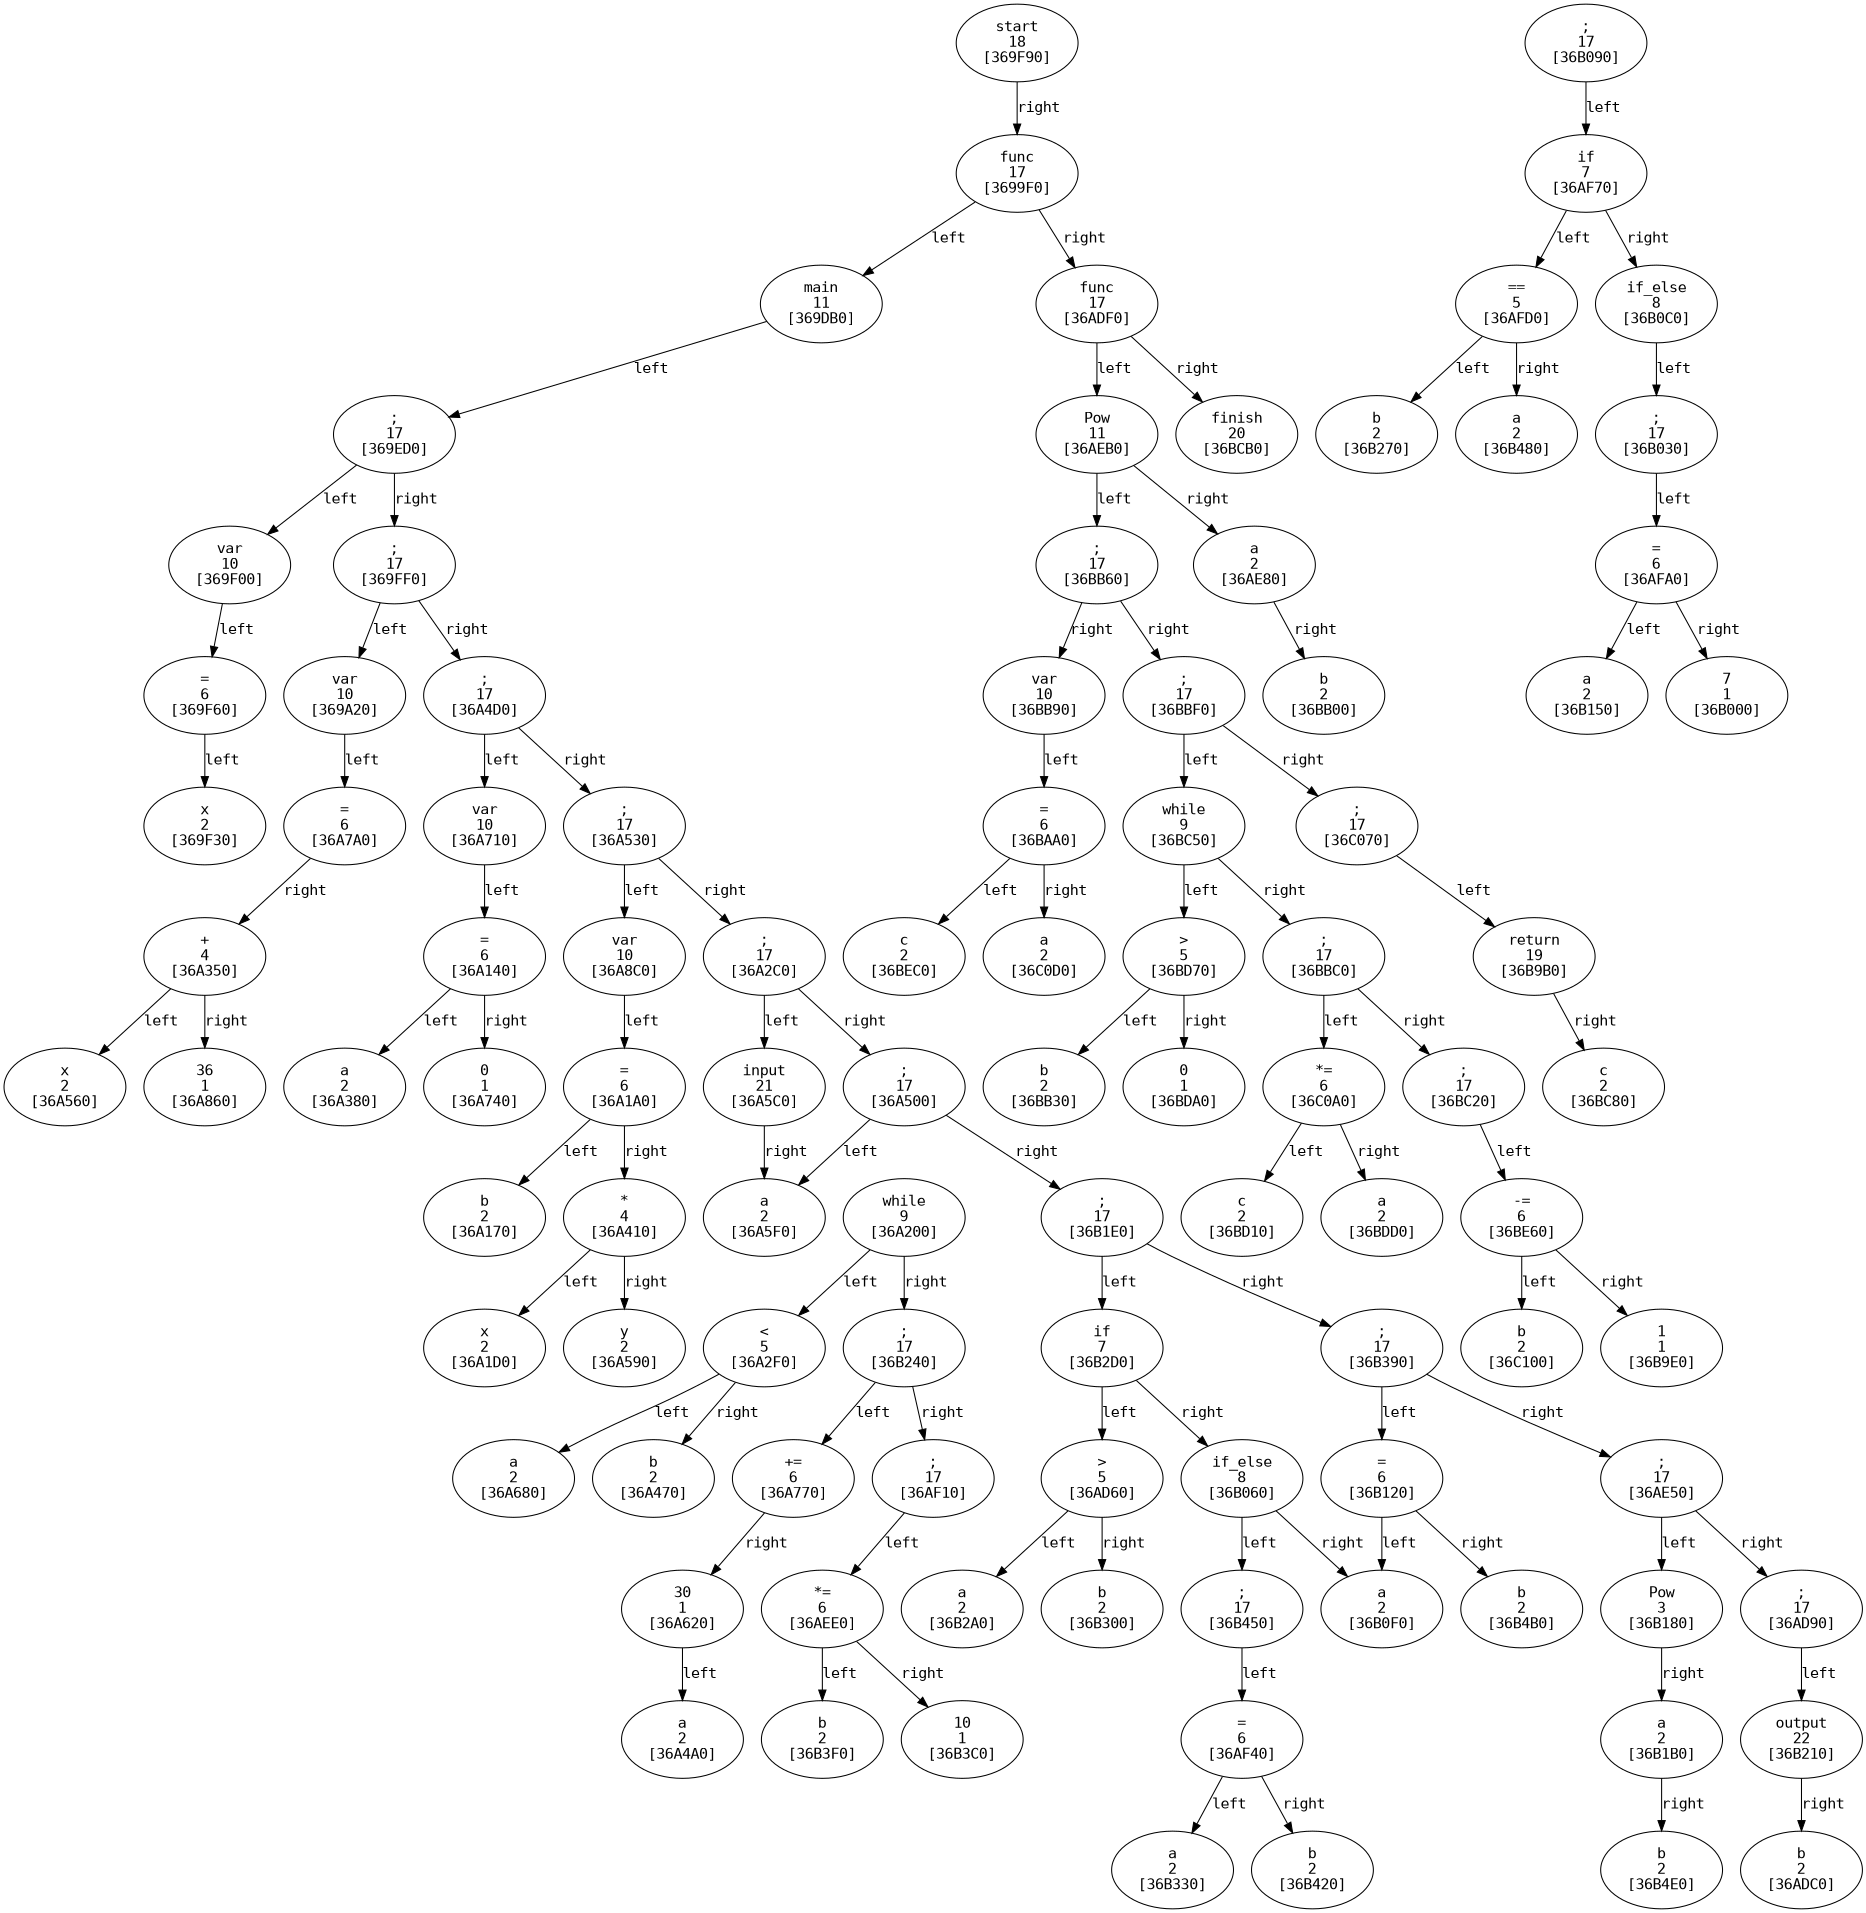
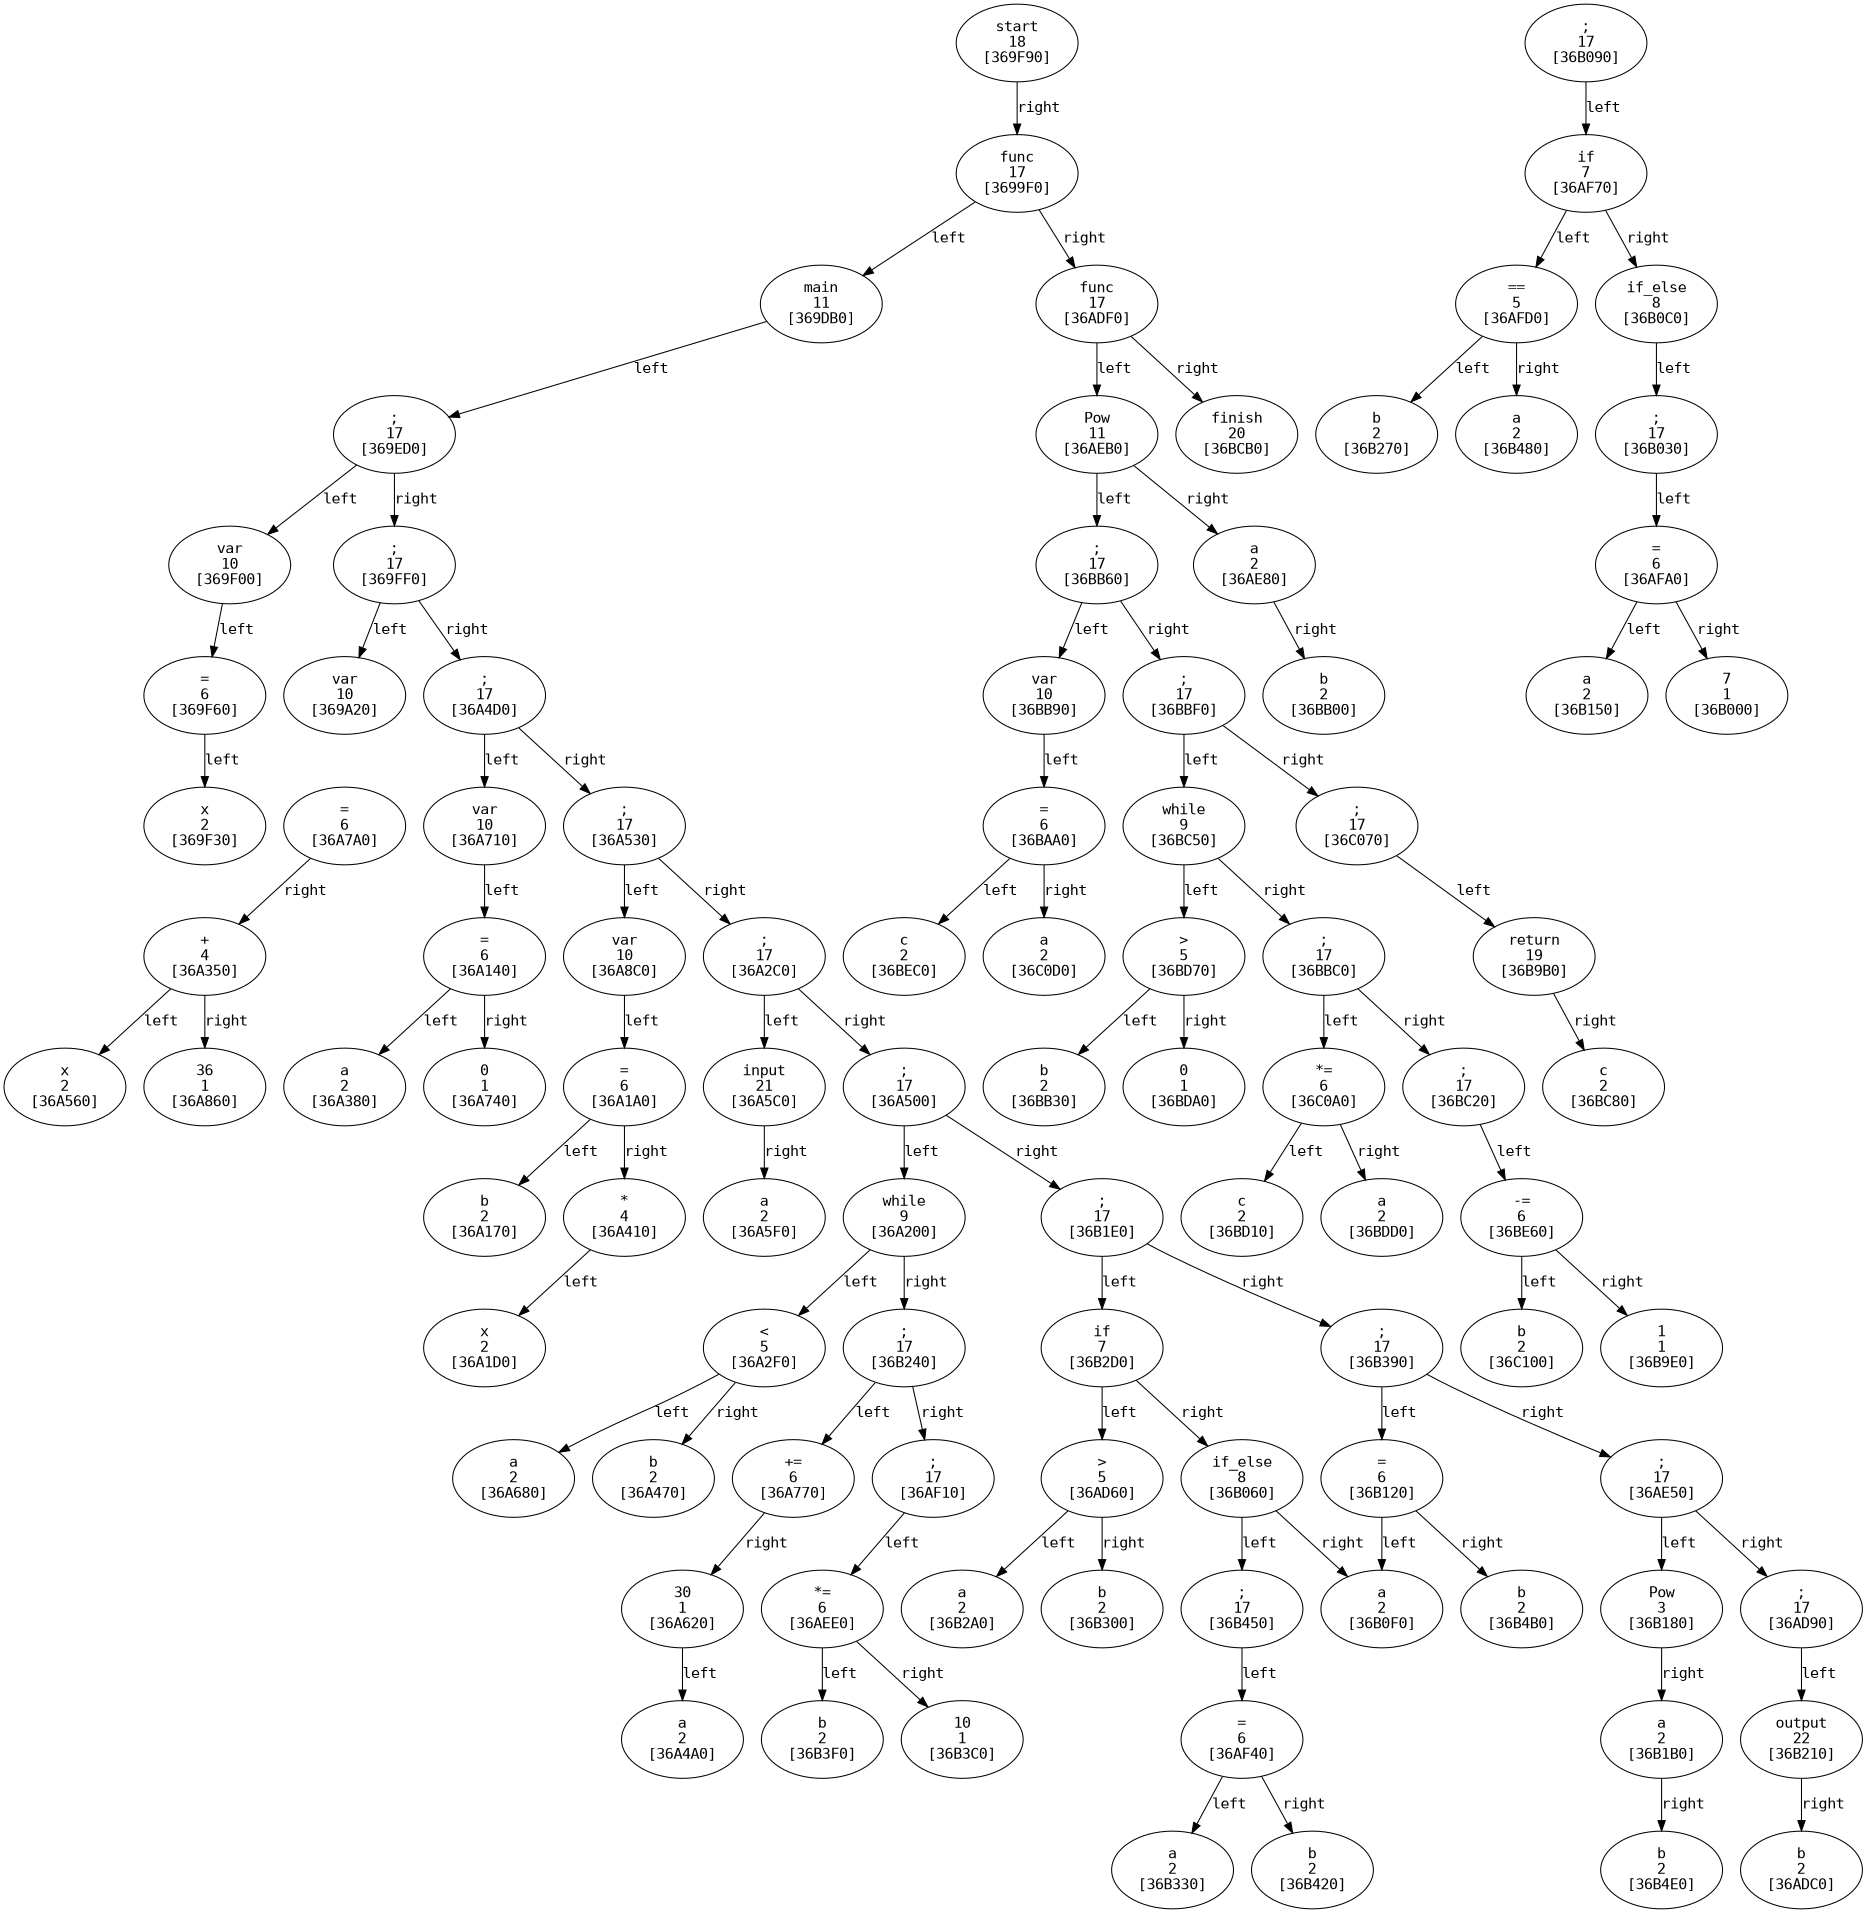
(1092, 630) -> (1092, 630)
(345, 755) -> none
(838, 1149) -> (904, 1147)
(624, 1348) -> none
